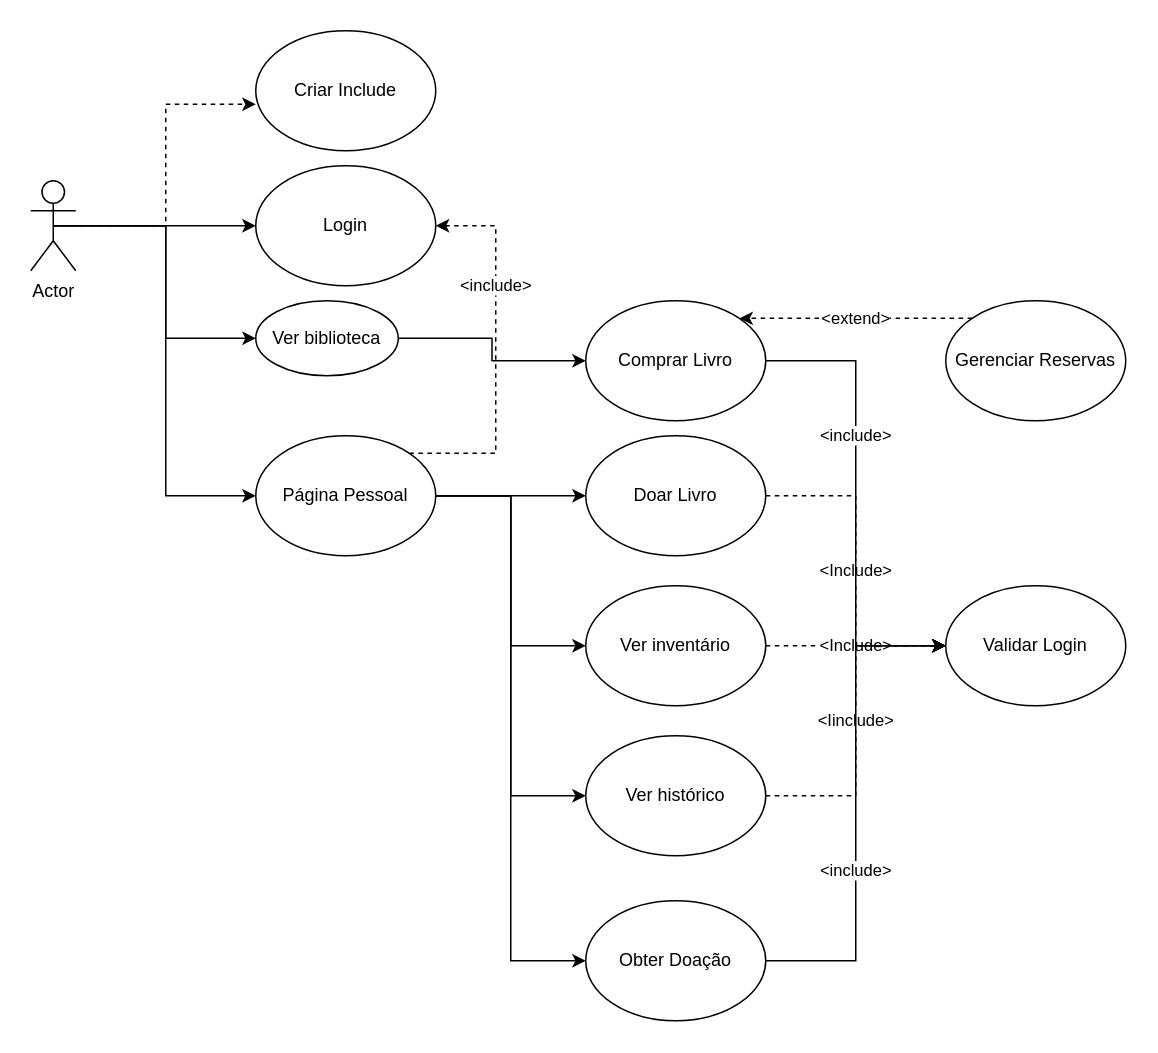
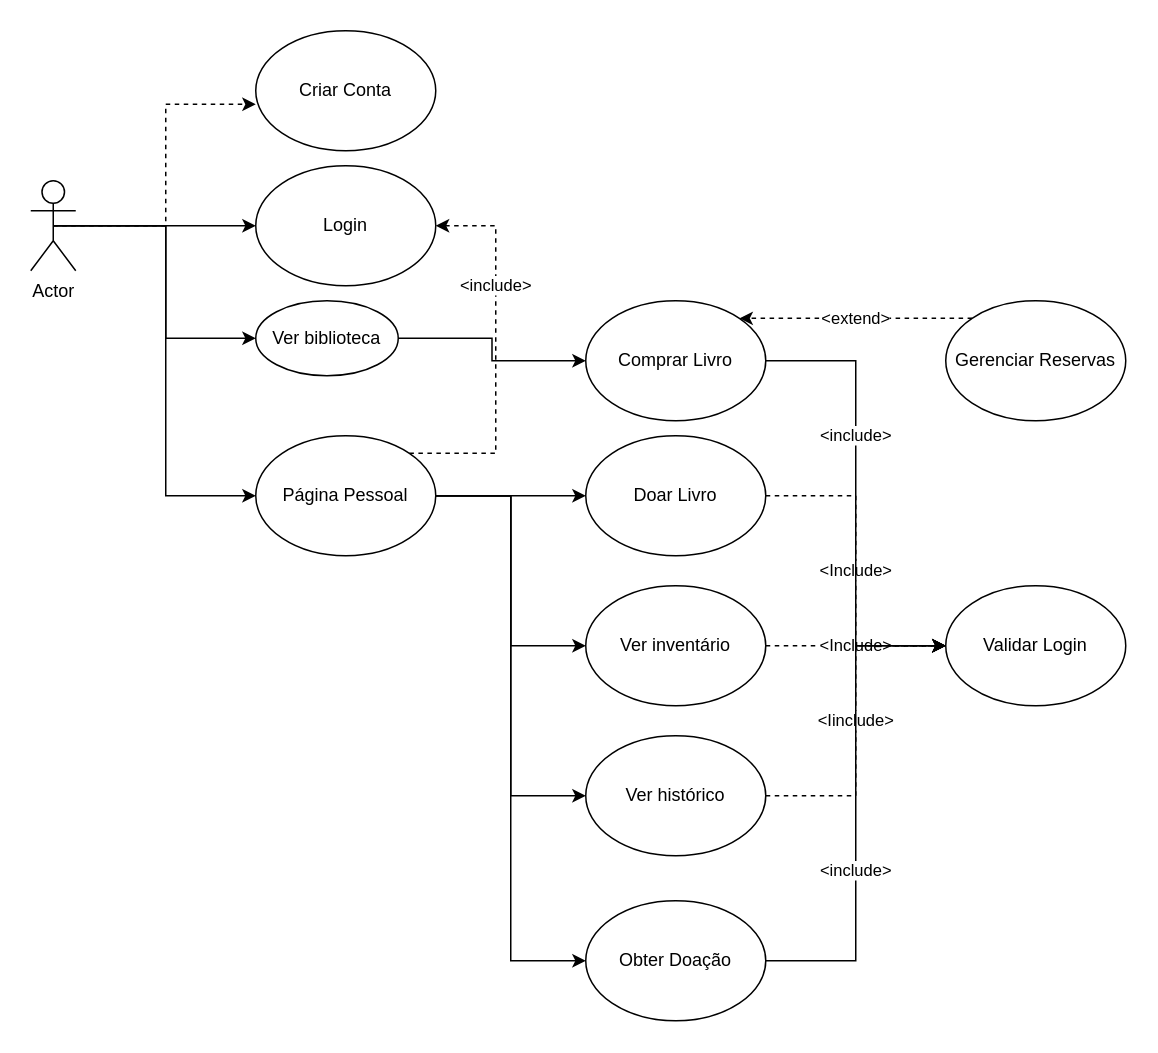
(346, 91) -> (346, 91)
